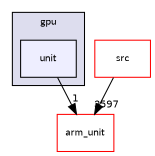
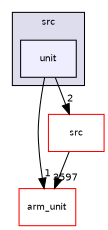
(48, 22) -> (48, 22)
none -> (61, 92)
